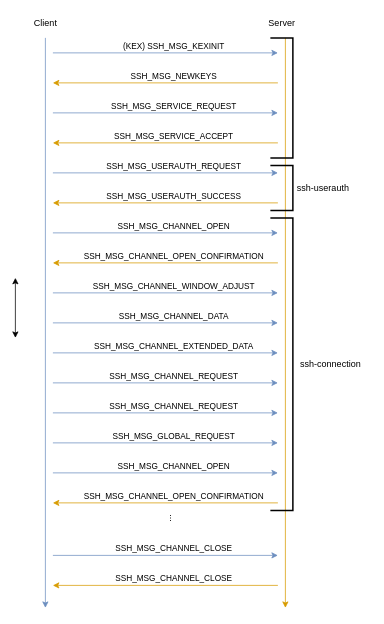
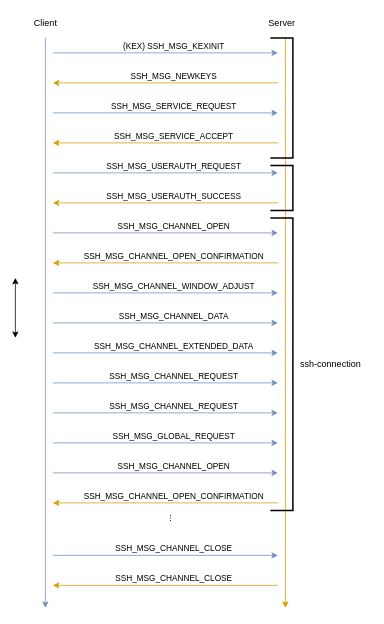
(323, 188) -> none
